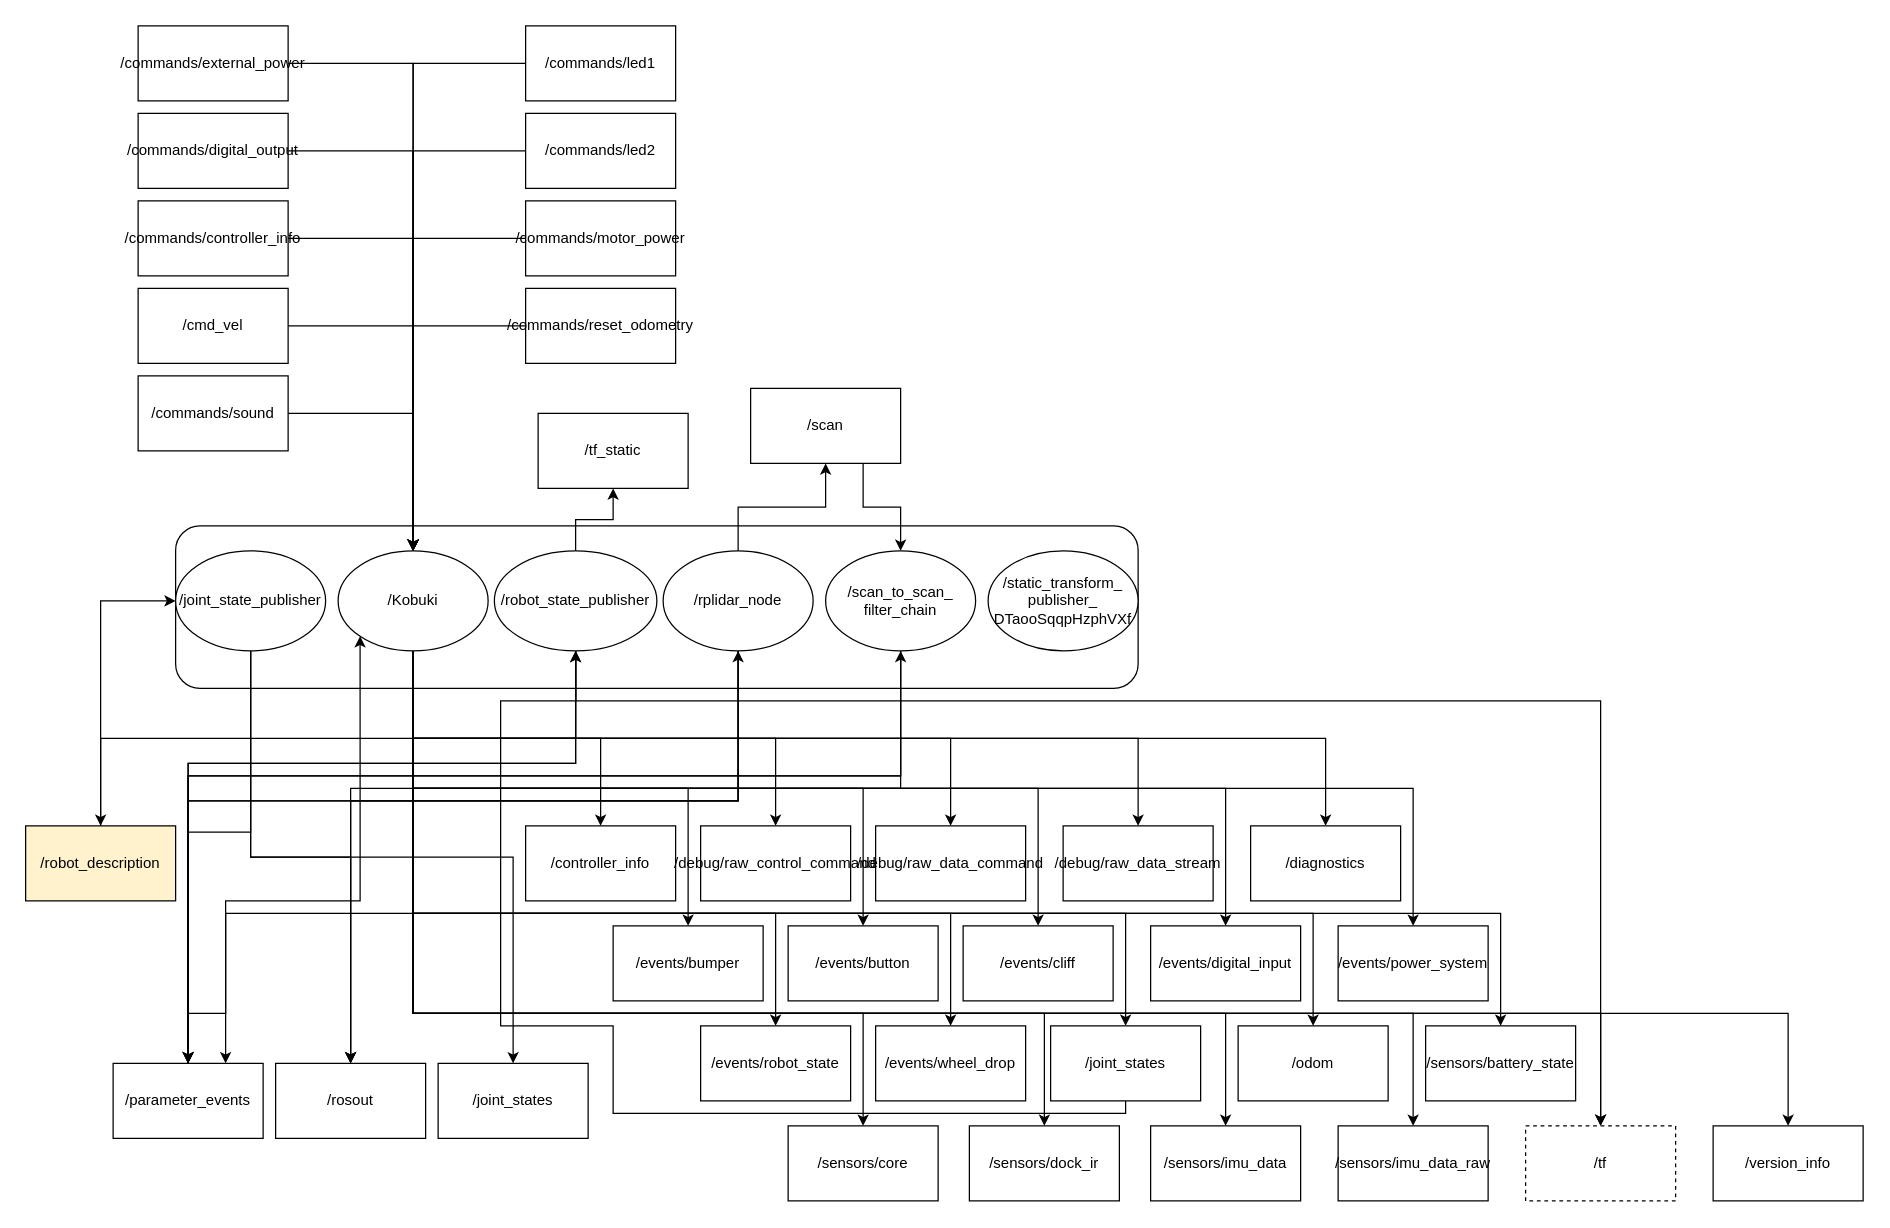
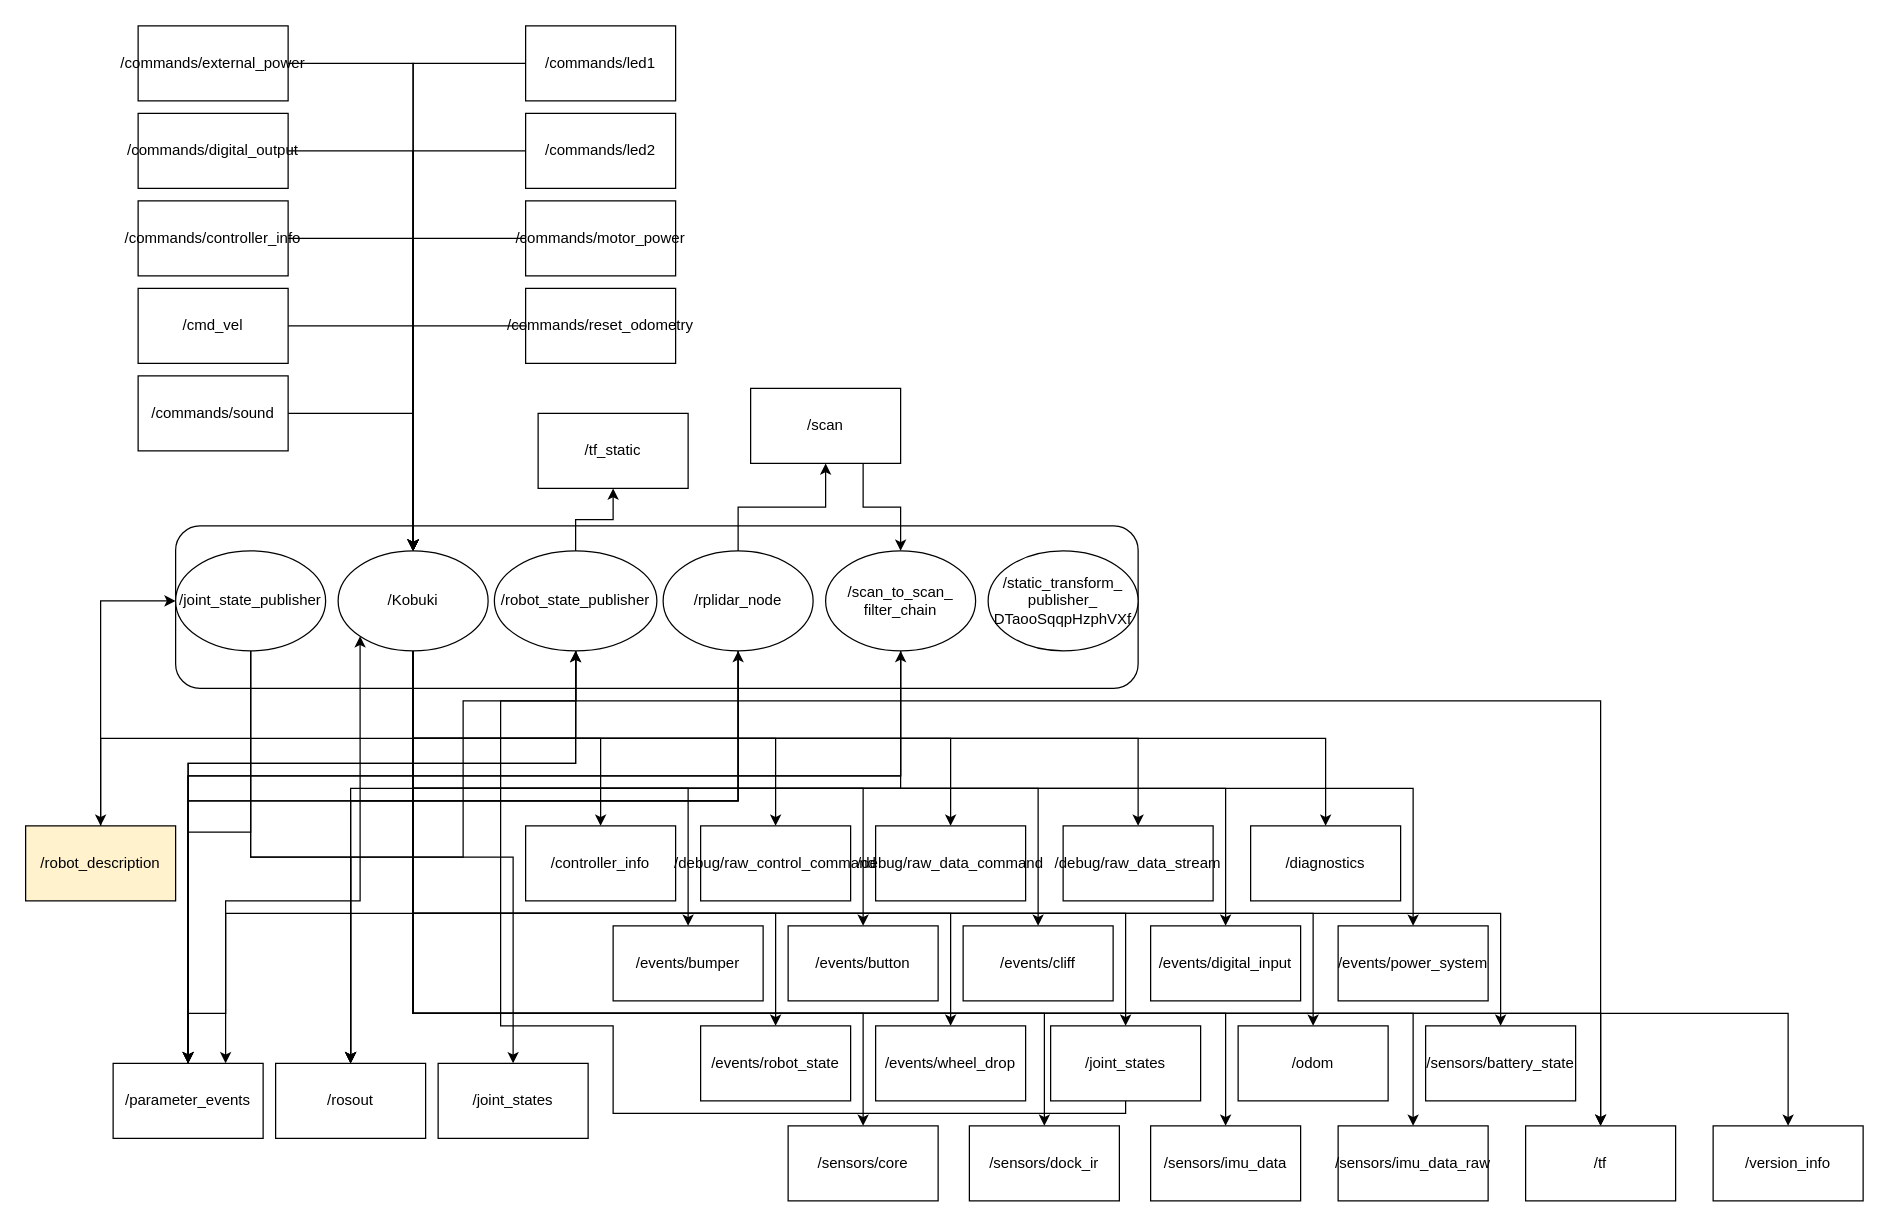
none -> (463, 760)
(1601, 1163) -> (1601, 1163)
